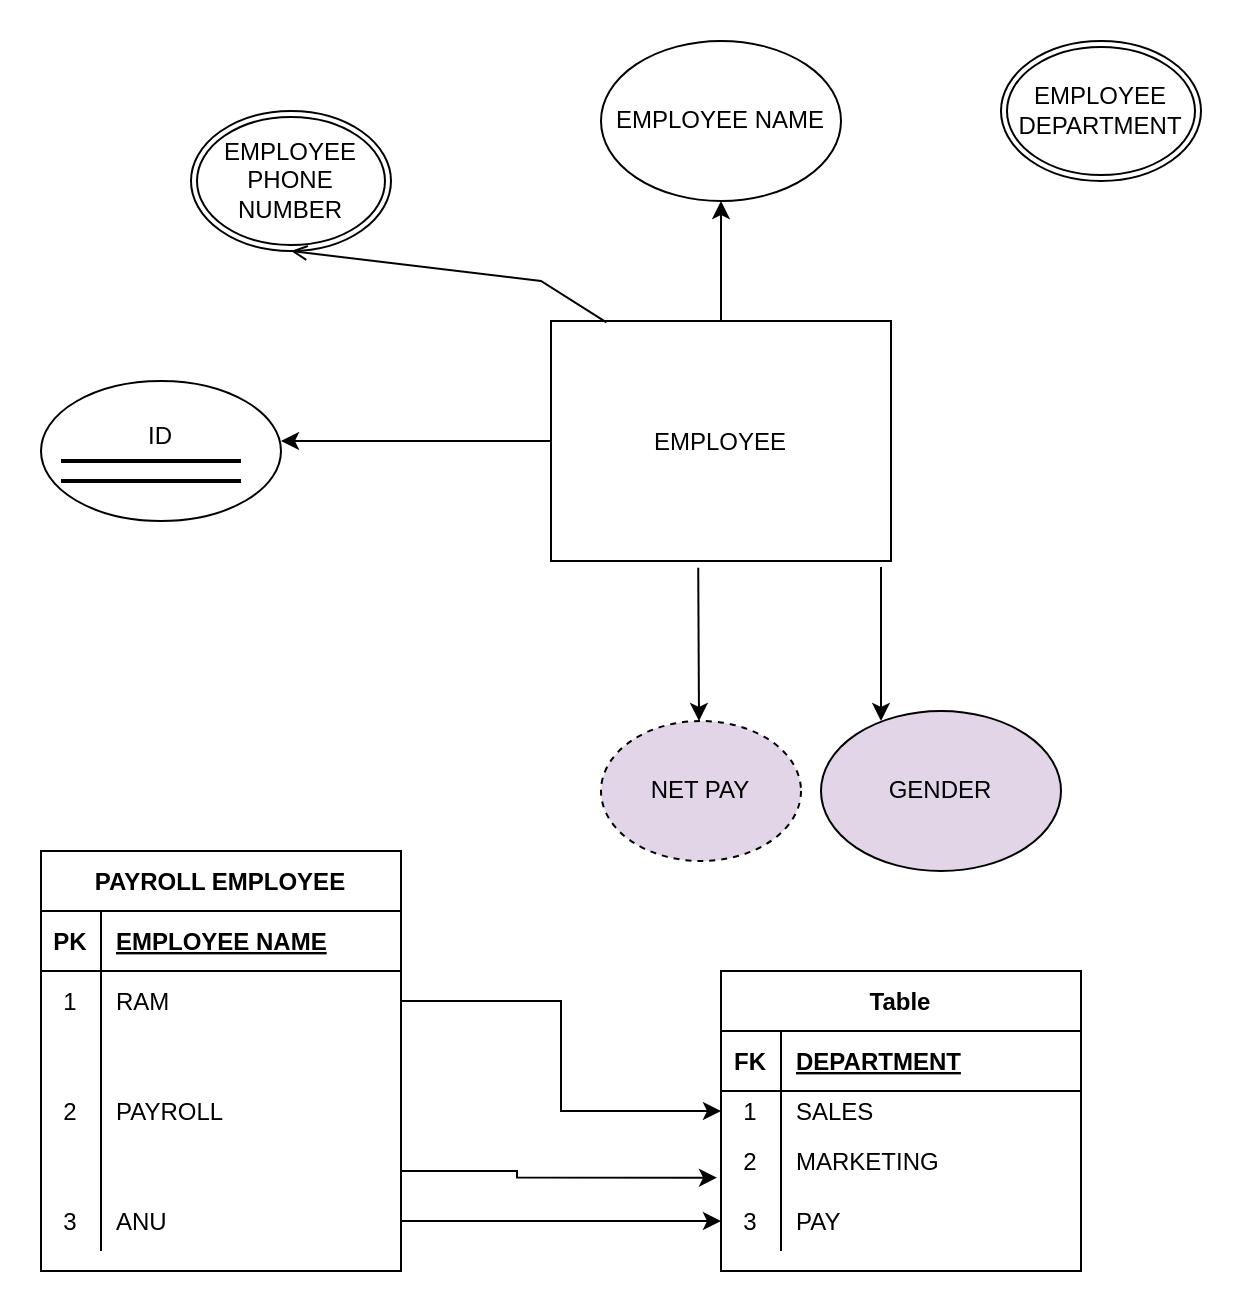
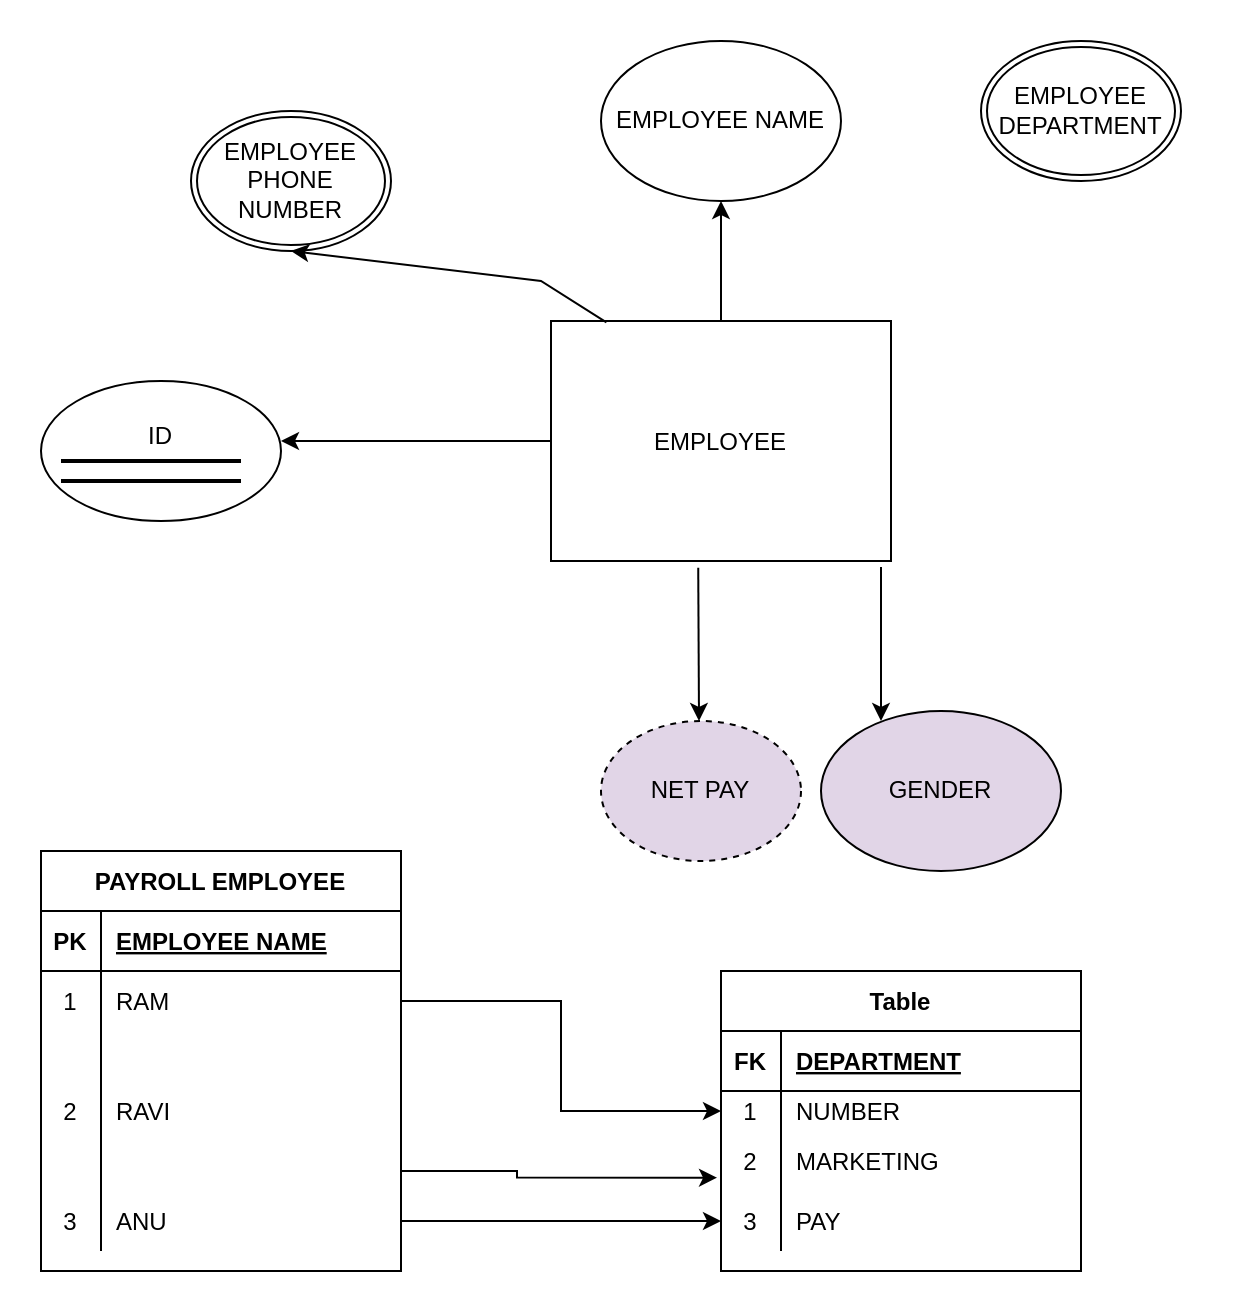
(1101, 111) -> (1081, 111)
(302, 252) -> (306, 253)
(163, 1112) -> (143, 1112)
(830, 1112) -> (836, 1112)
